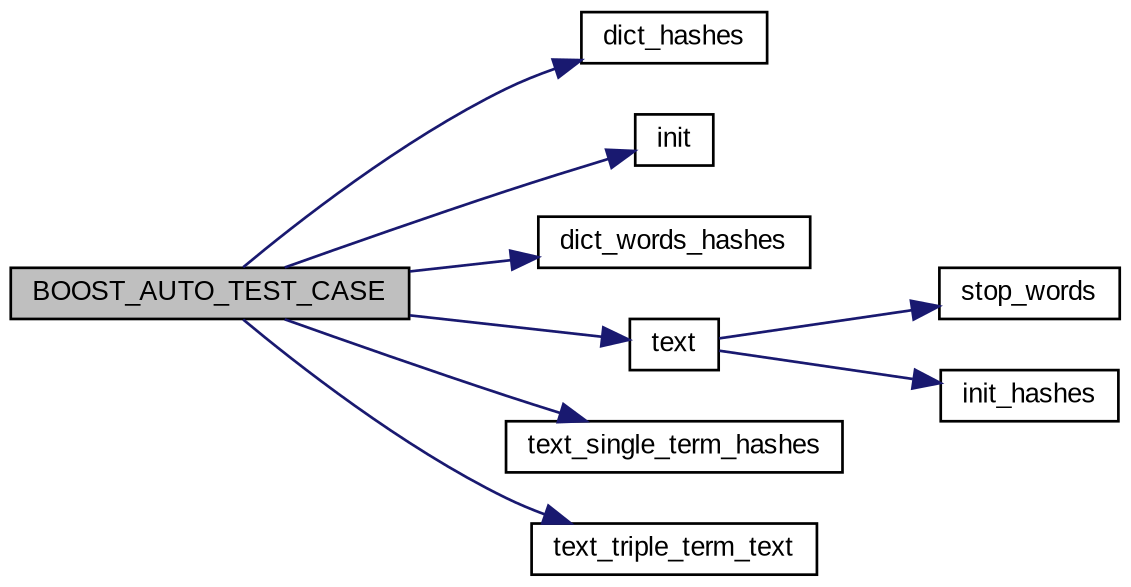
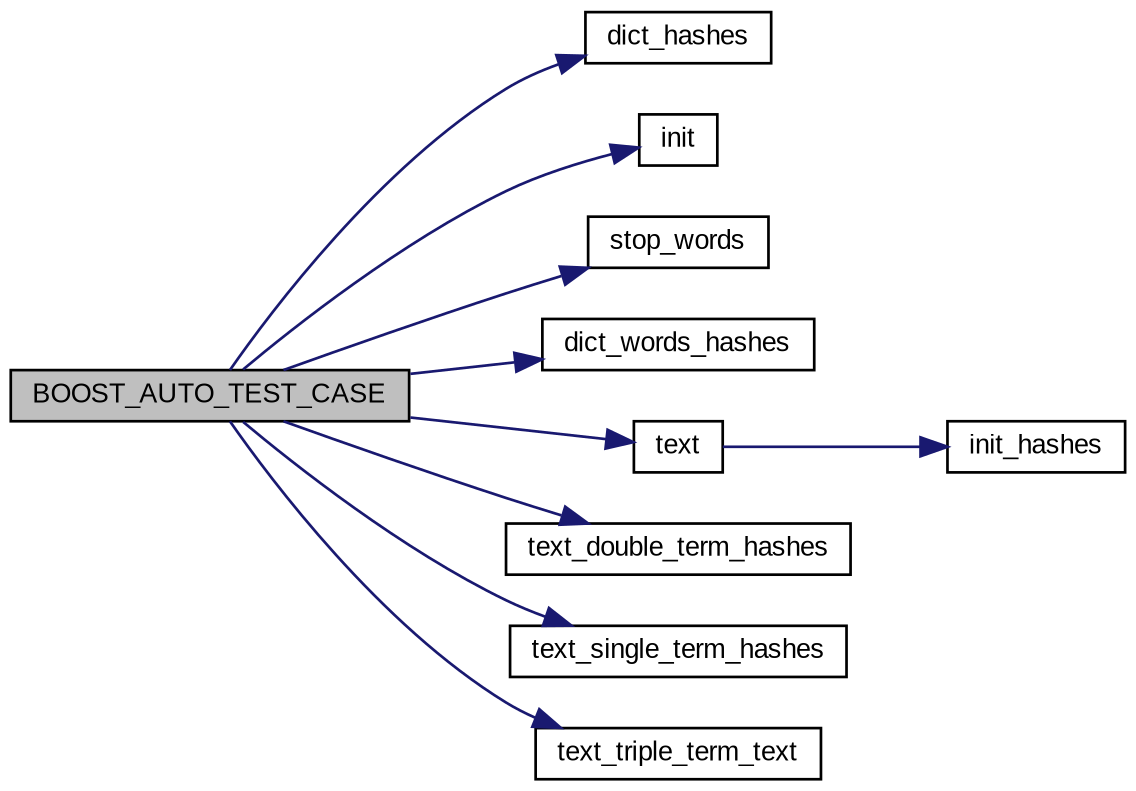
(815, 324) -> (422, 321)
none -> (678, 549)
